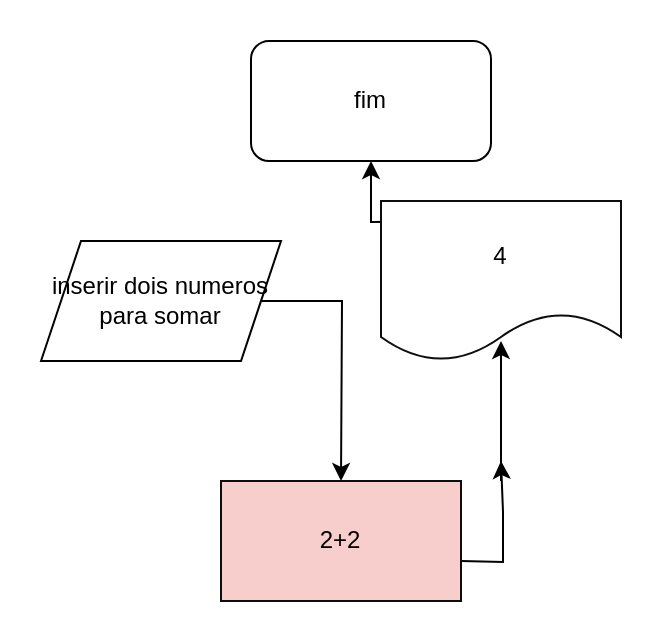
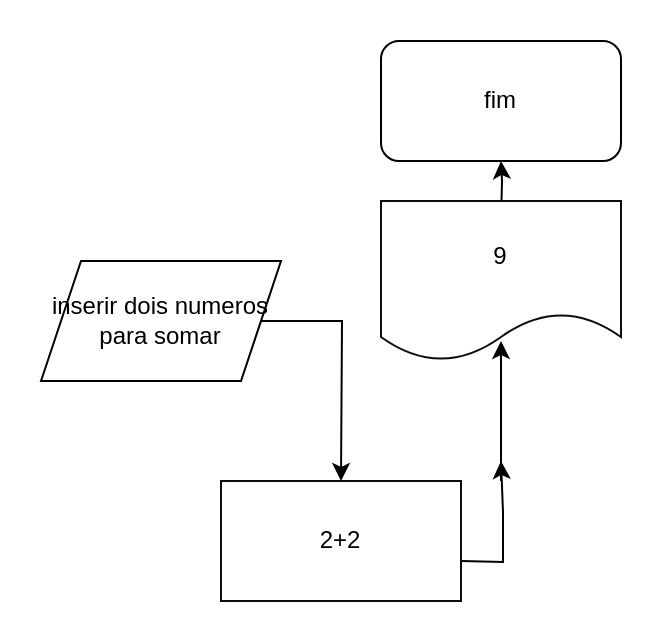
(371, 101) -> (501, 101)
(501, 257) -> (501, 257)
(161, 301) -> (161, 321)
(341, 541) -> (341, 541)
